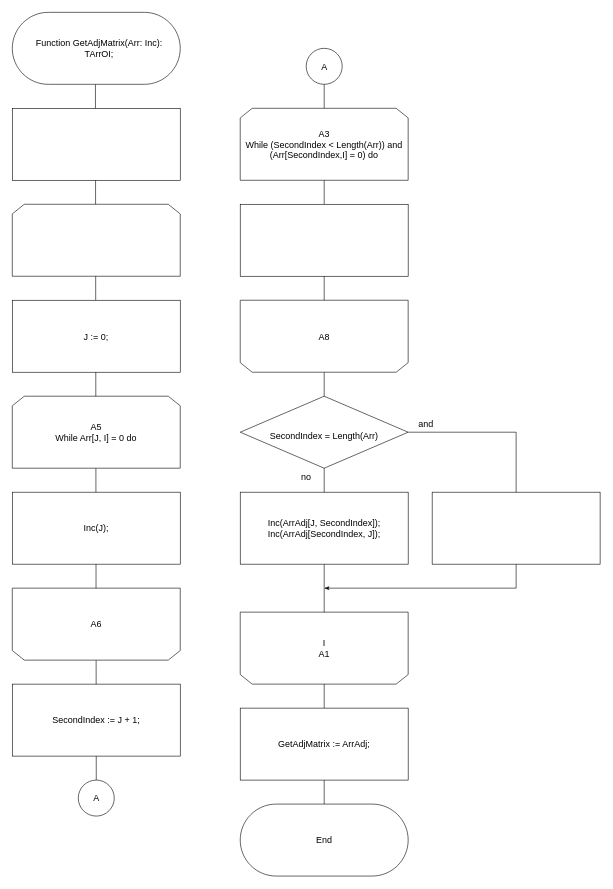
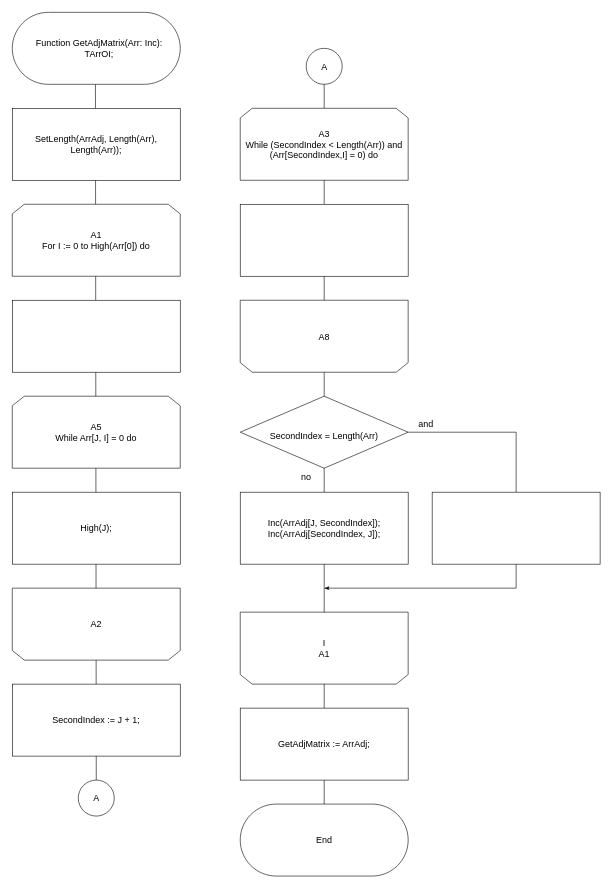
none -> (96, 144)
none -> (96, 240)
(96, 336) -> none
(96, 528) -> (96, 528)
(96, 624) -> (96, 624)
